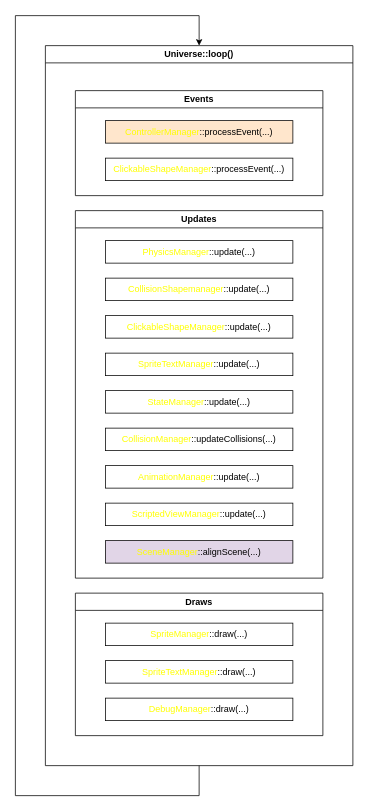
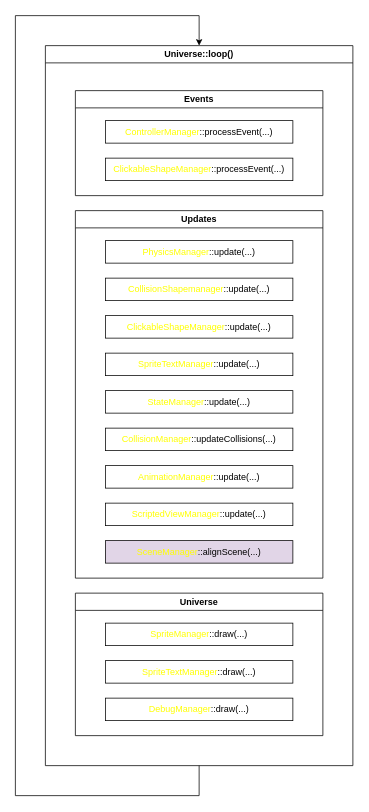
(199, 132) -> (199, 132)
(199, 602) -> (199, 602)
